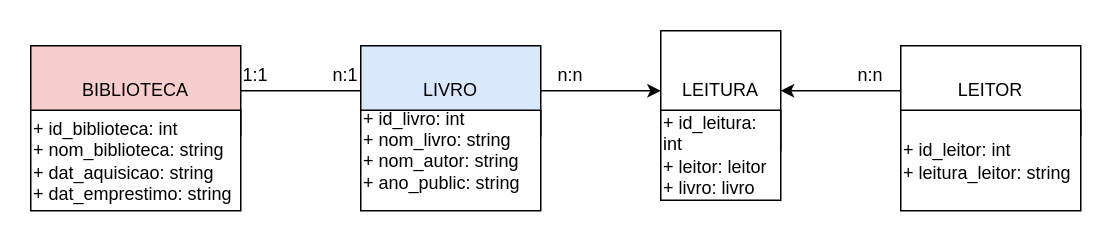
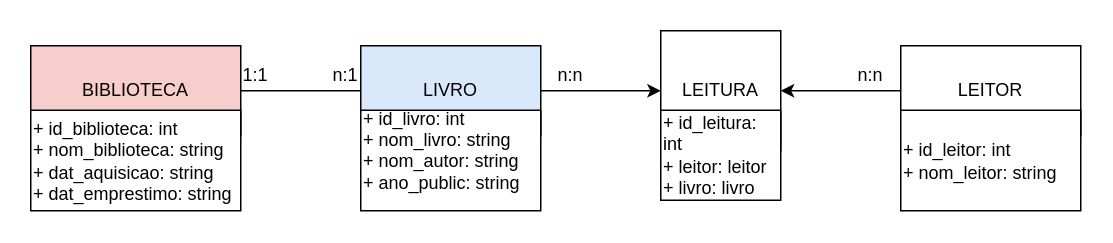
(992, 161) -> (991, 161)
